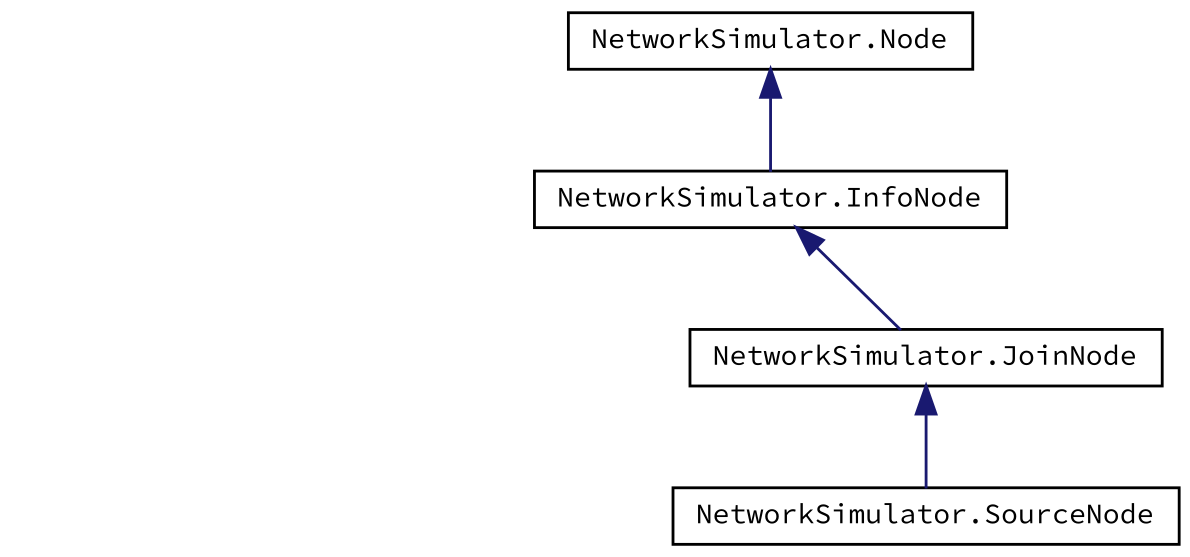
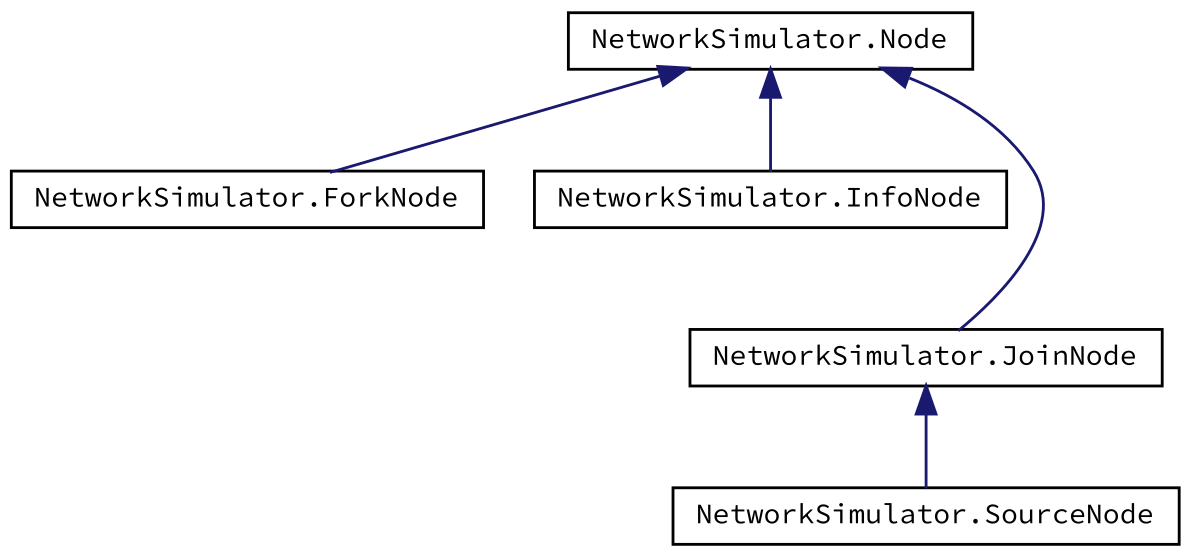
none -> (247, 199)
(859, 289) -> (1040, 187)
